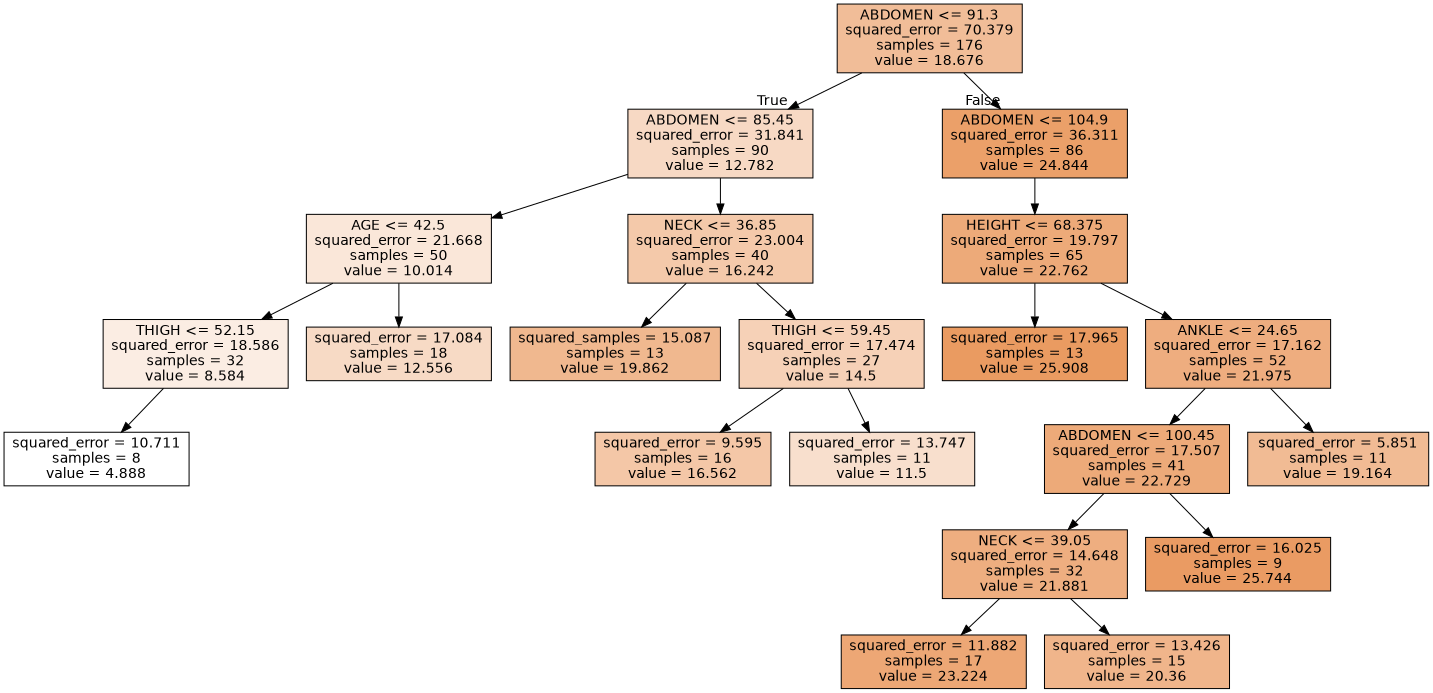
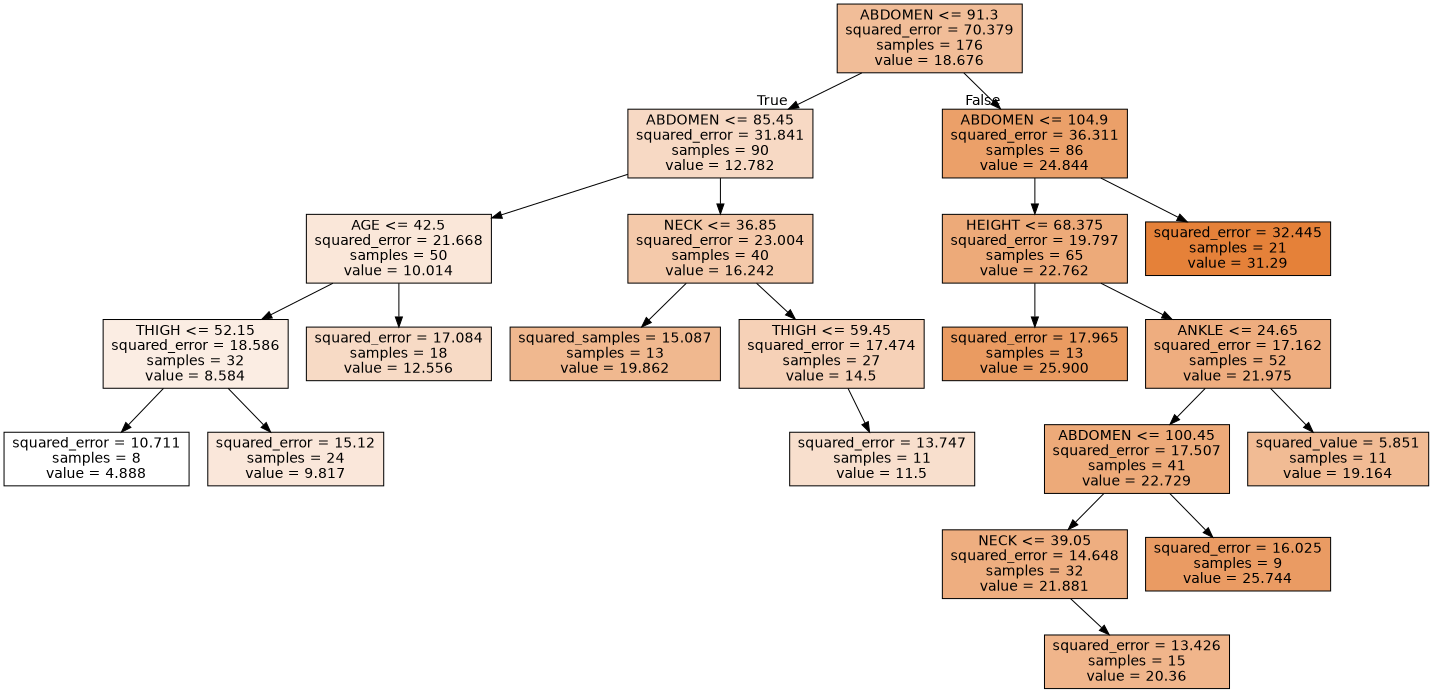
none -> (1238, 249)
(1035, 354) -> (1035, 354)
none -> (296, 459)
(683, 459) -> none
(1338, 459) -> (1338, 459)
(934, 662) -> none
